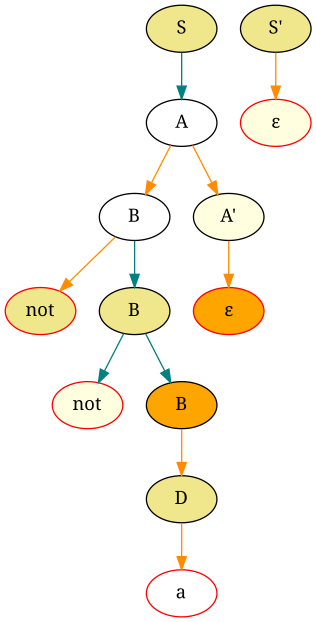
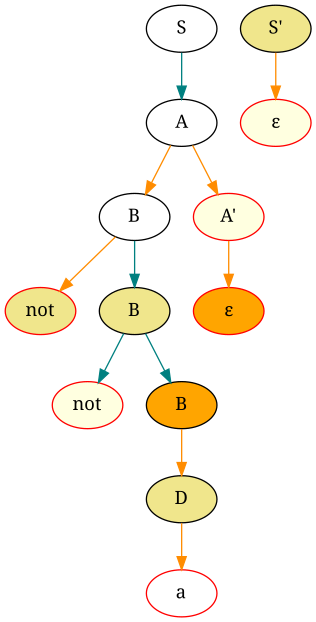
(182, 29) -> (182, 29)
(229, 217) -> (229, 217)
